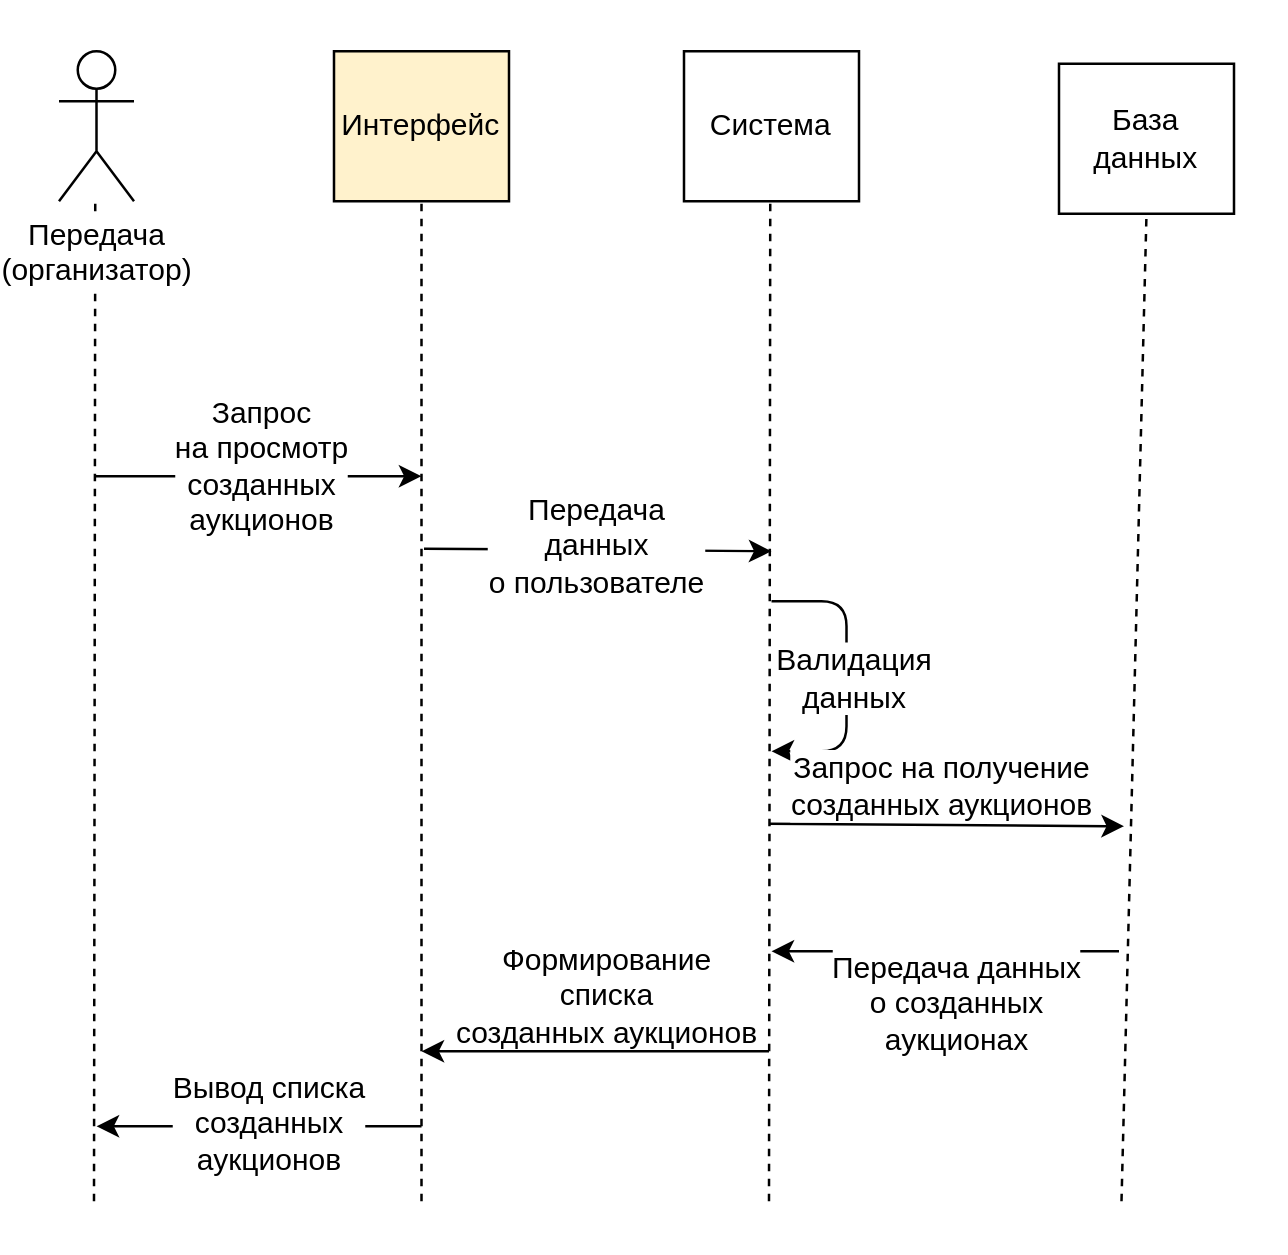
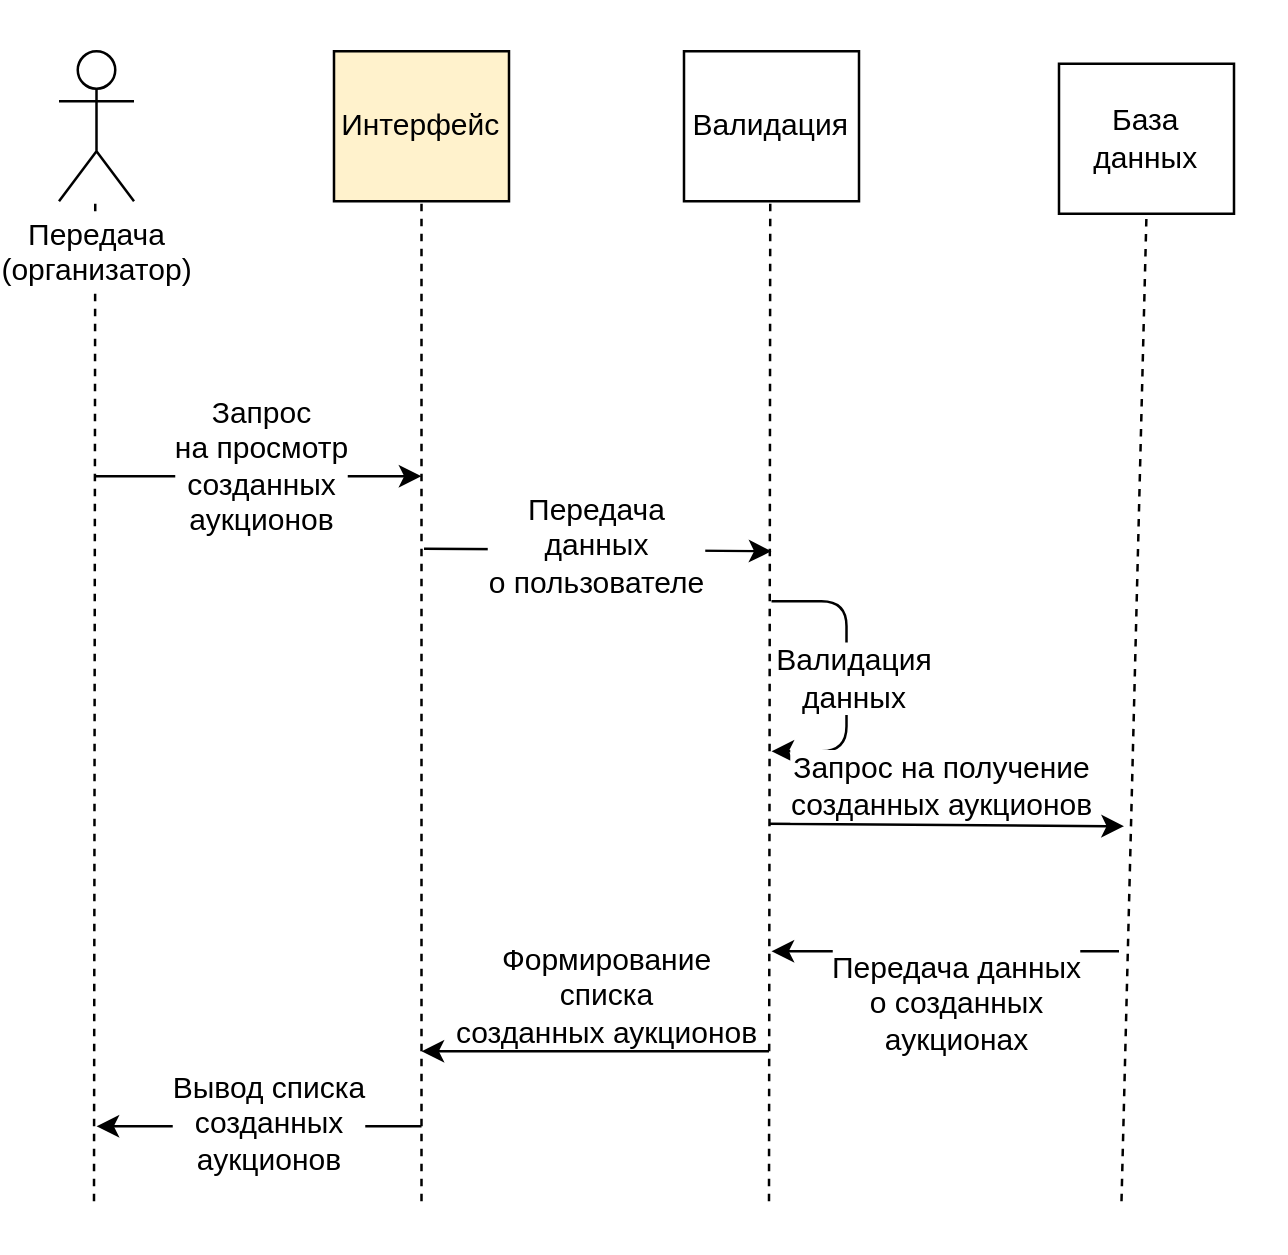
(771, 126) -> (771, 126)
